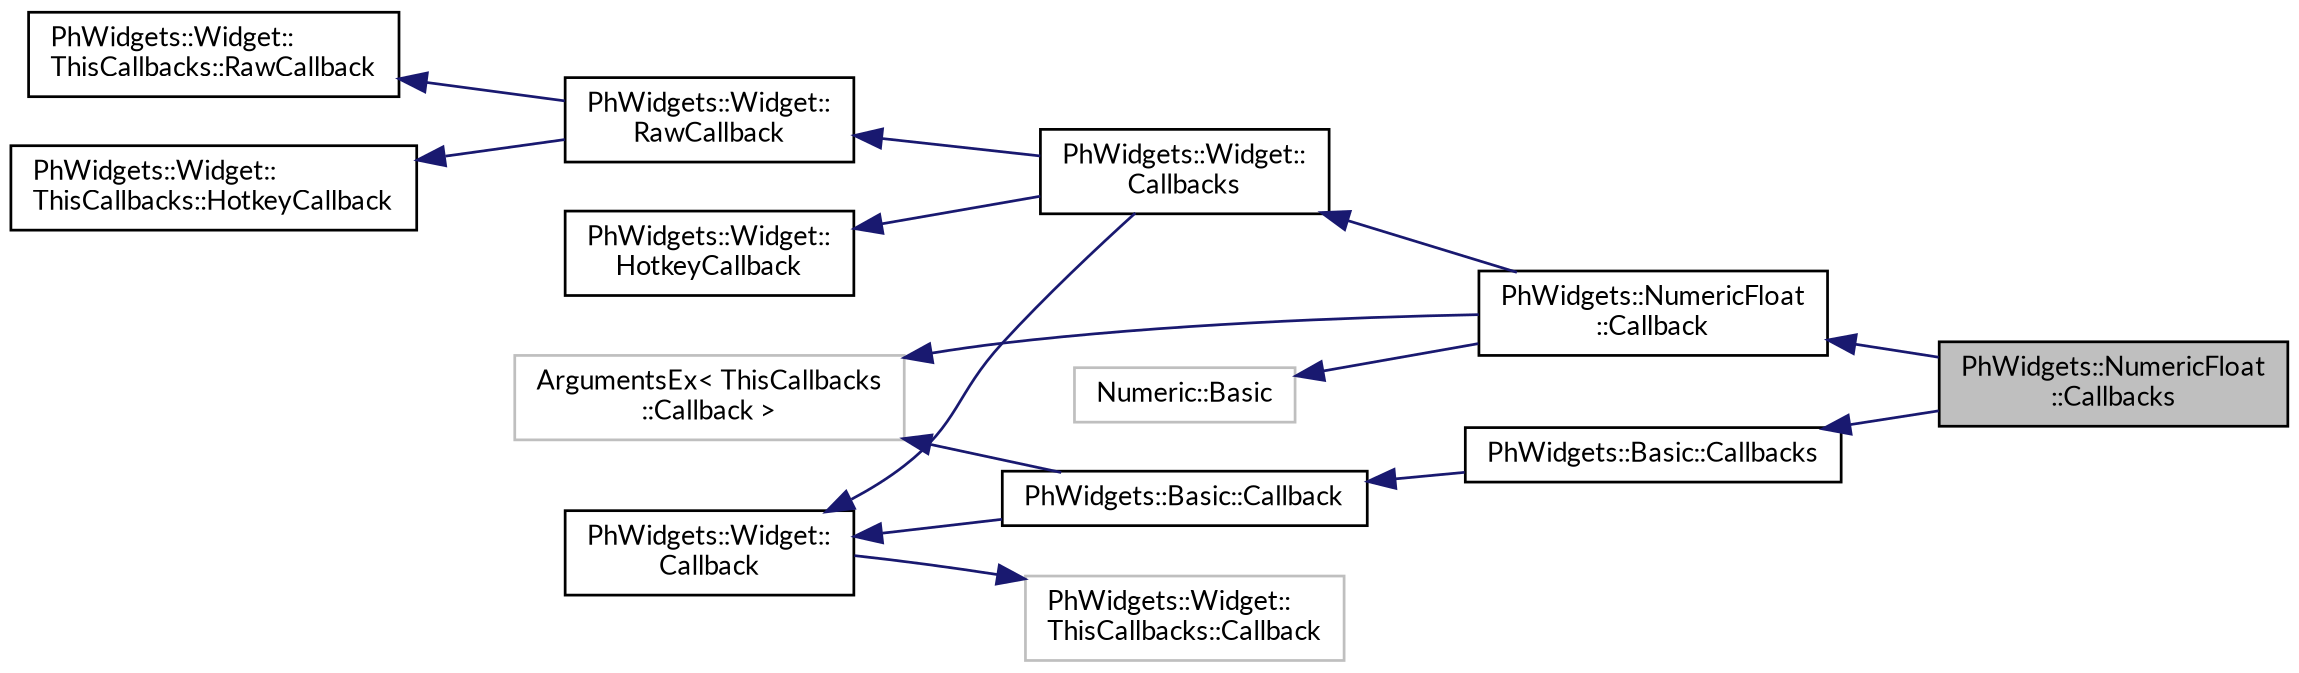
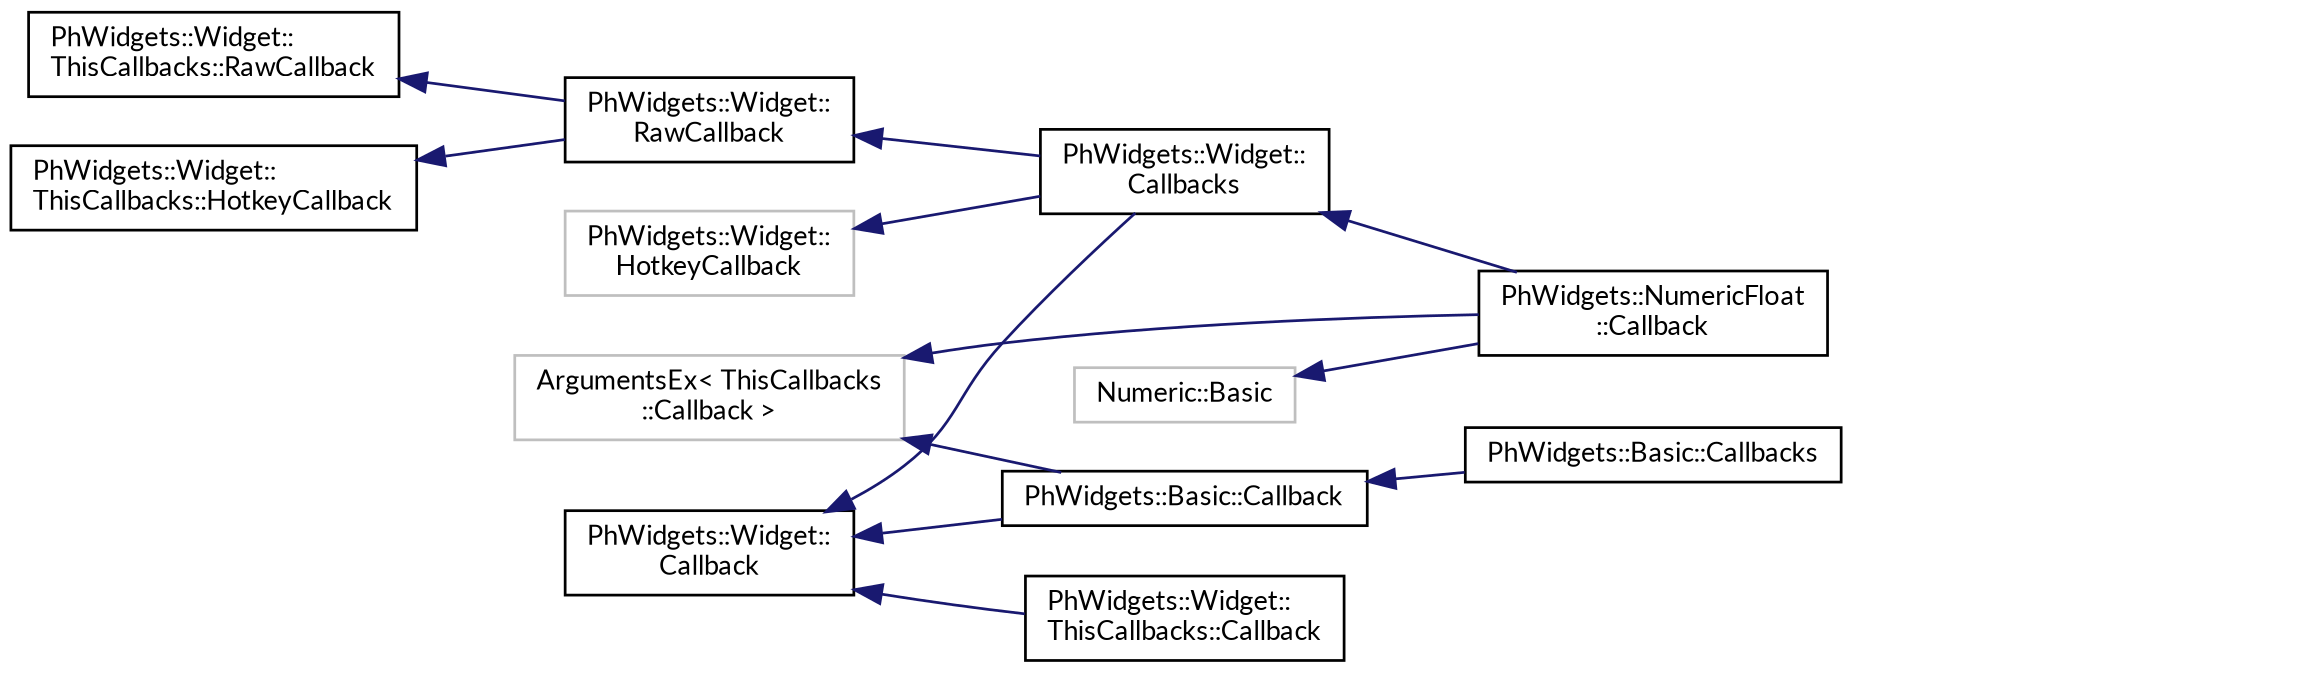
(710, 253) -> (710, 253)
(2114, 384) -> none
(926, 564) -> (953, 605)
(1185, 618) -> (1185, 618)
